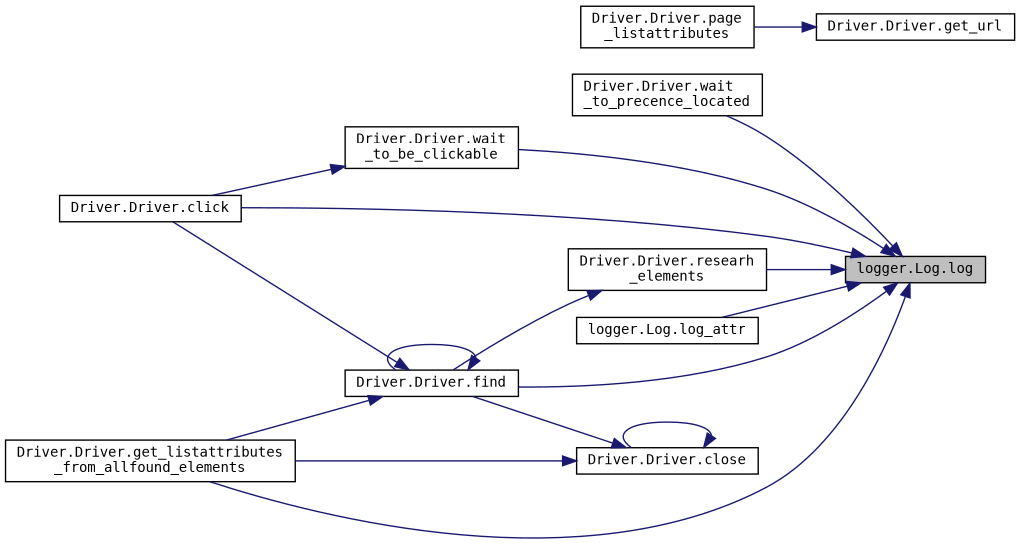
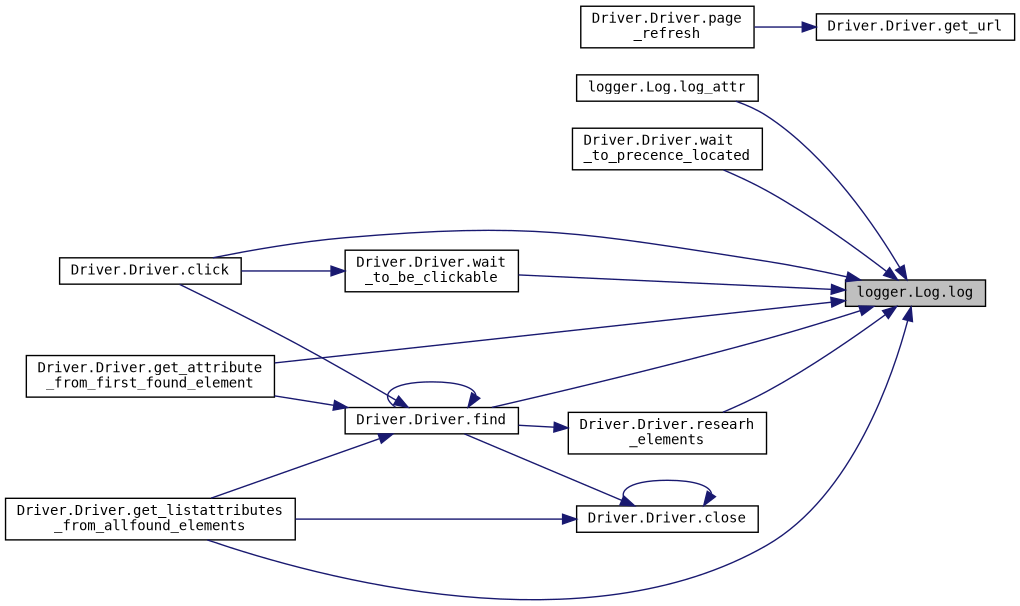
(667, 27) -> (667, 27)
none -> (150, 376)
